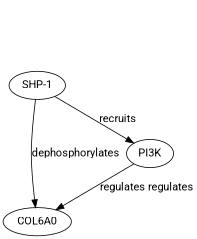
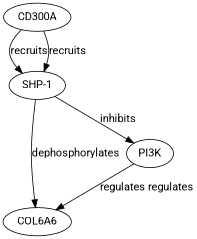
none -> (37, 17)
(118, 119) -> (118, 119)
(37, 222) -> (37, 222)
